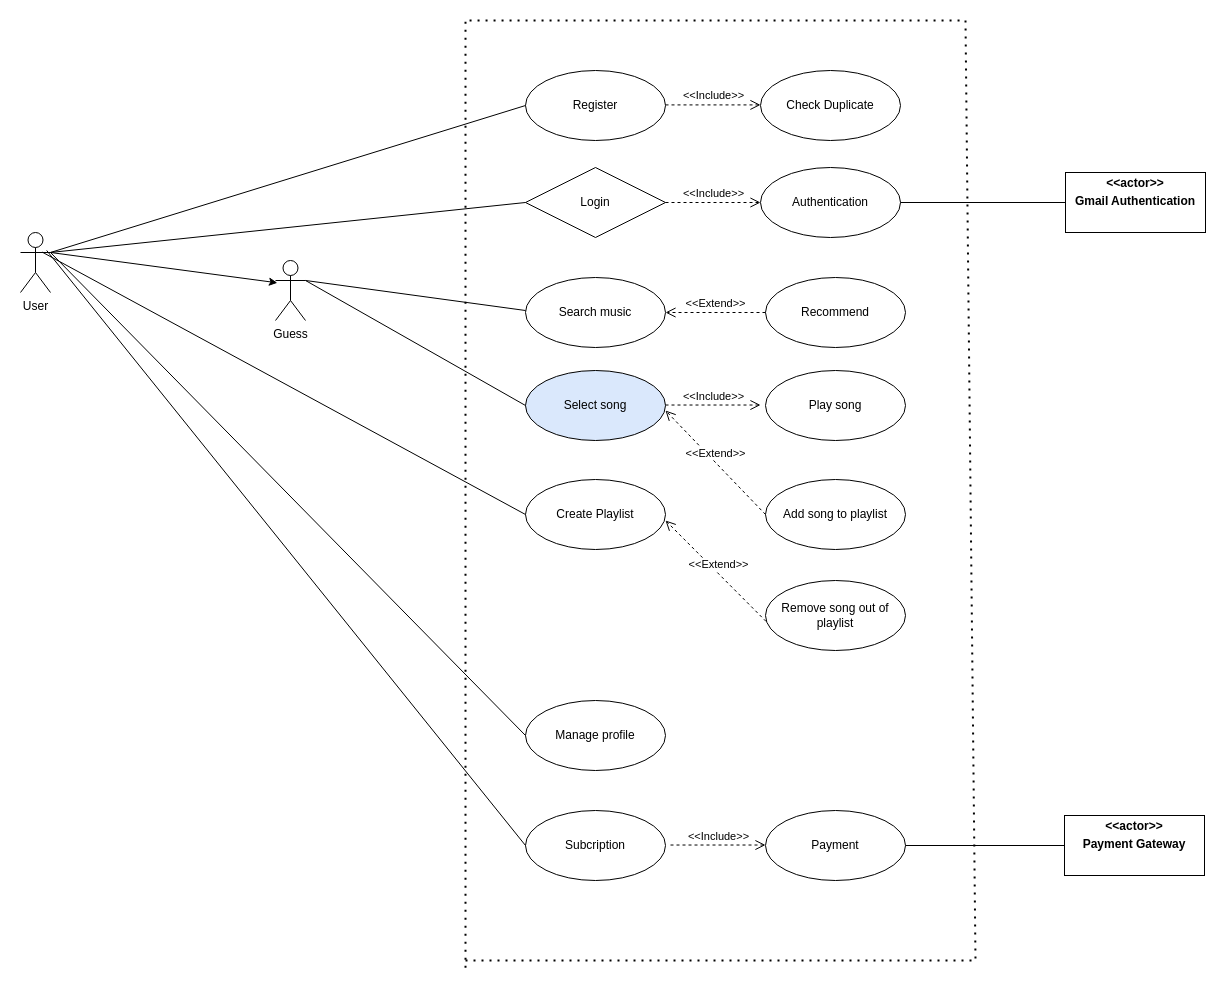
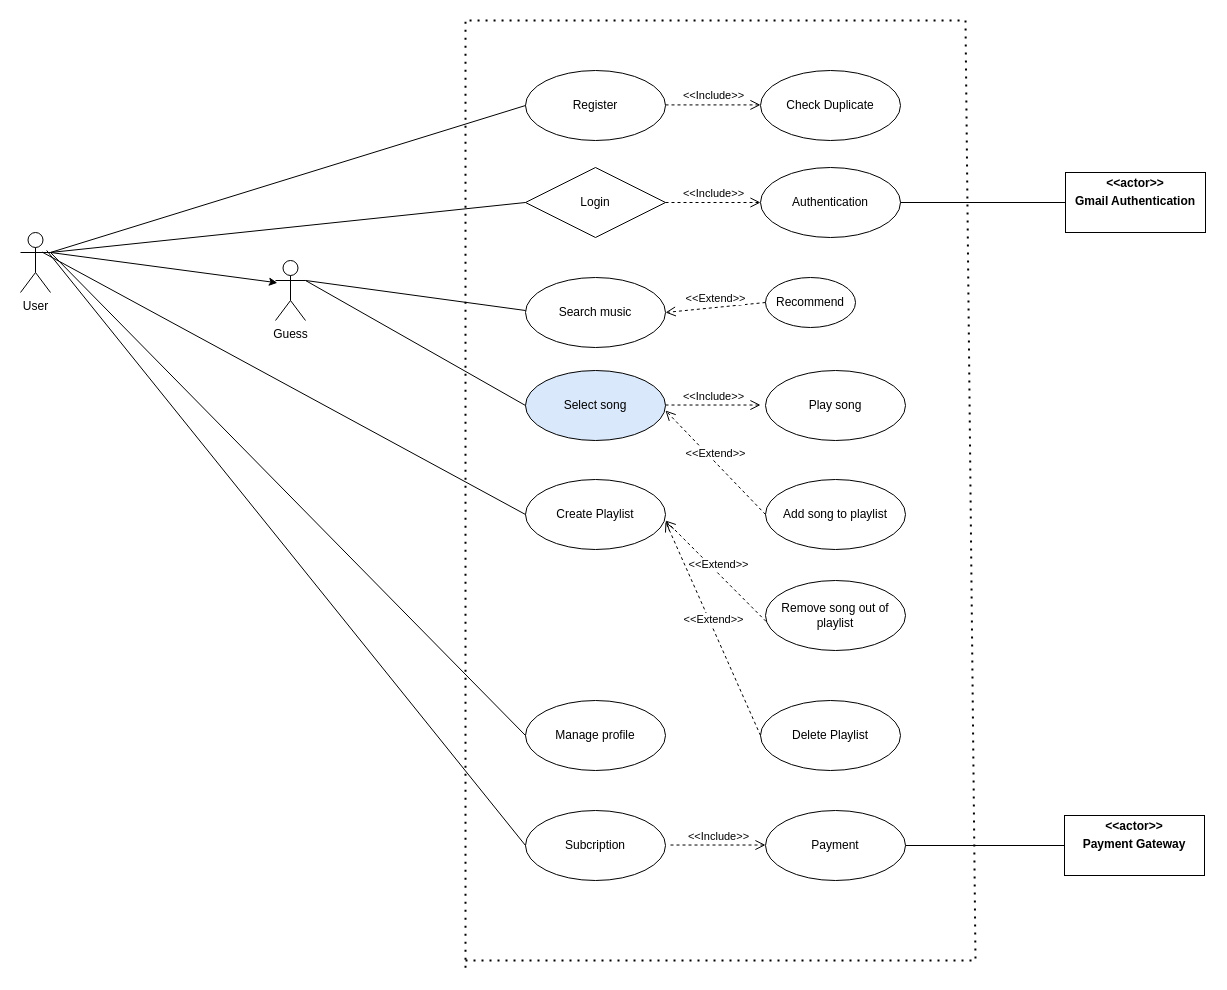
(836, 313) -> (811, 303)
none -> (714, 630)
none -> (831, 736)
